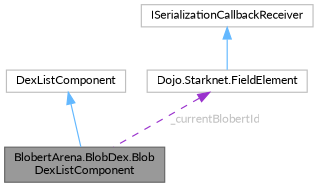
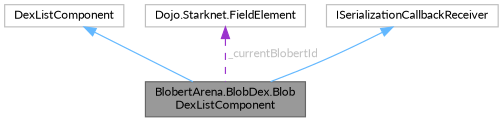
(227, 55) -> (327, 59)
